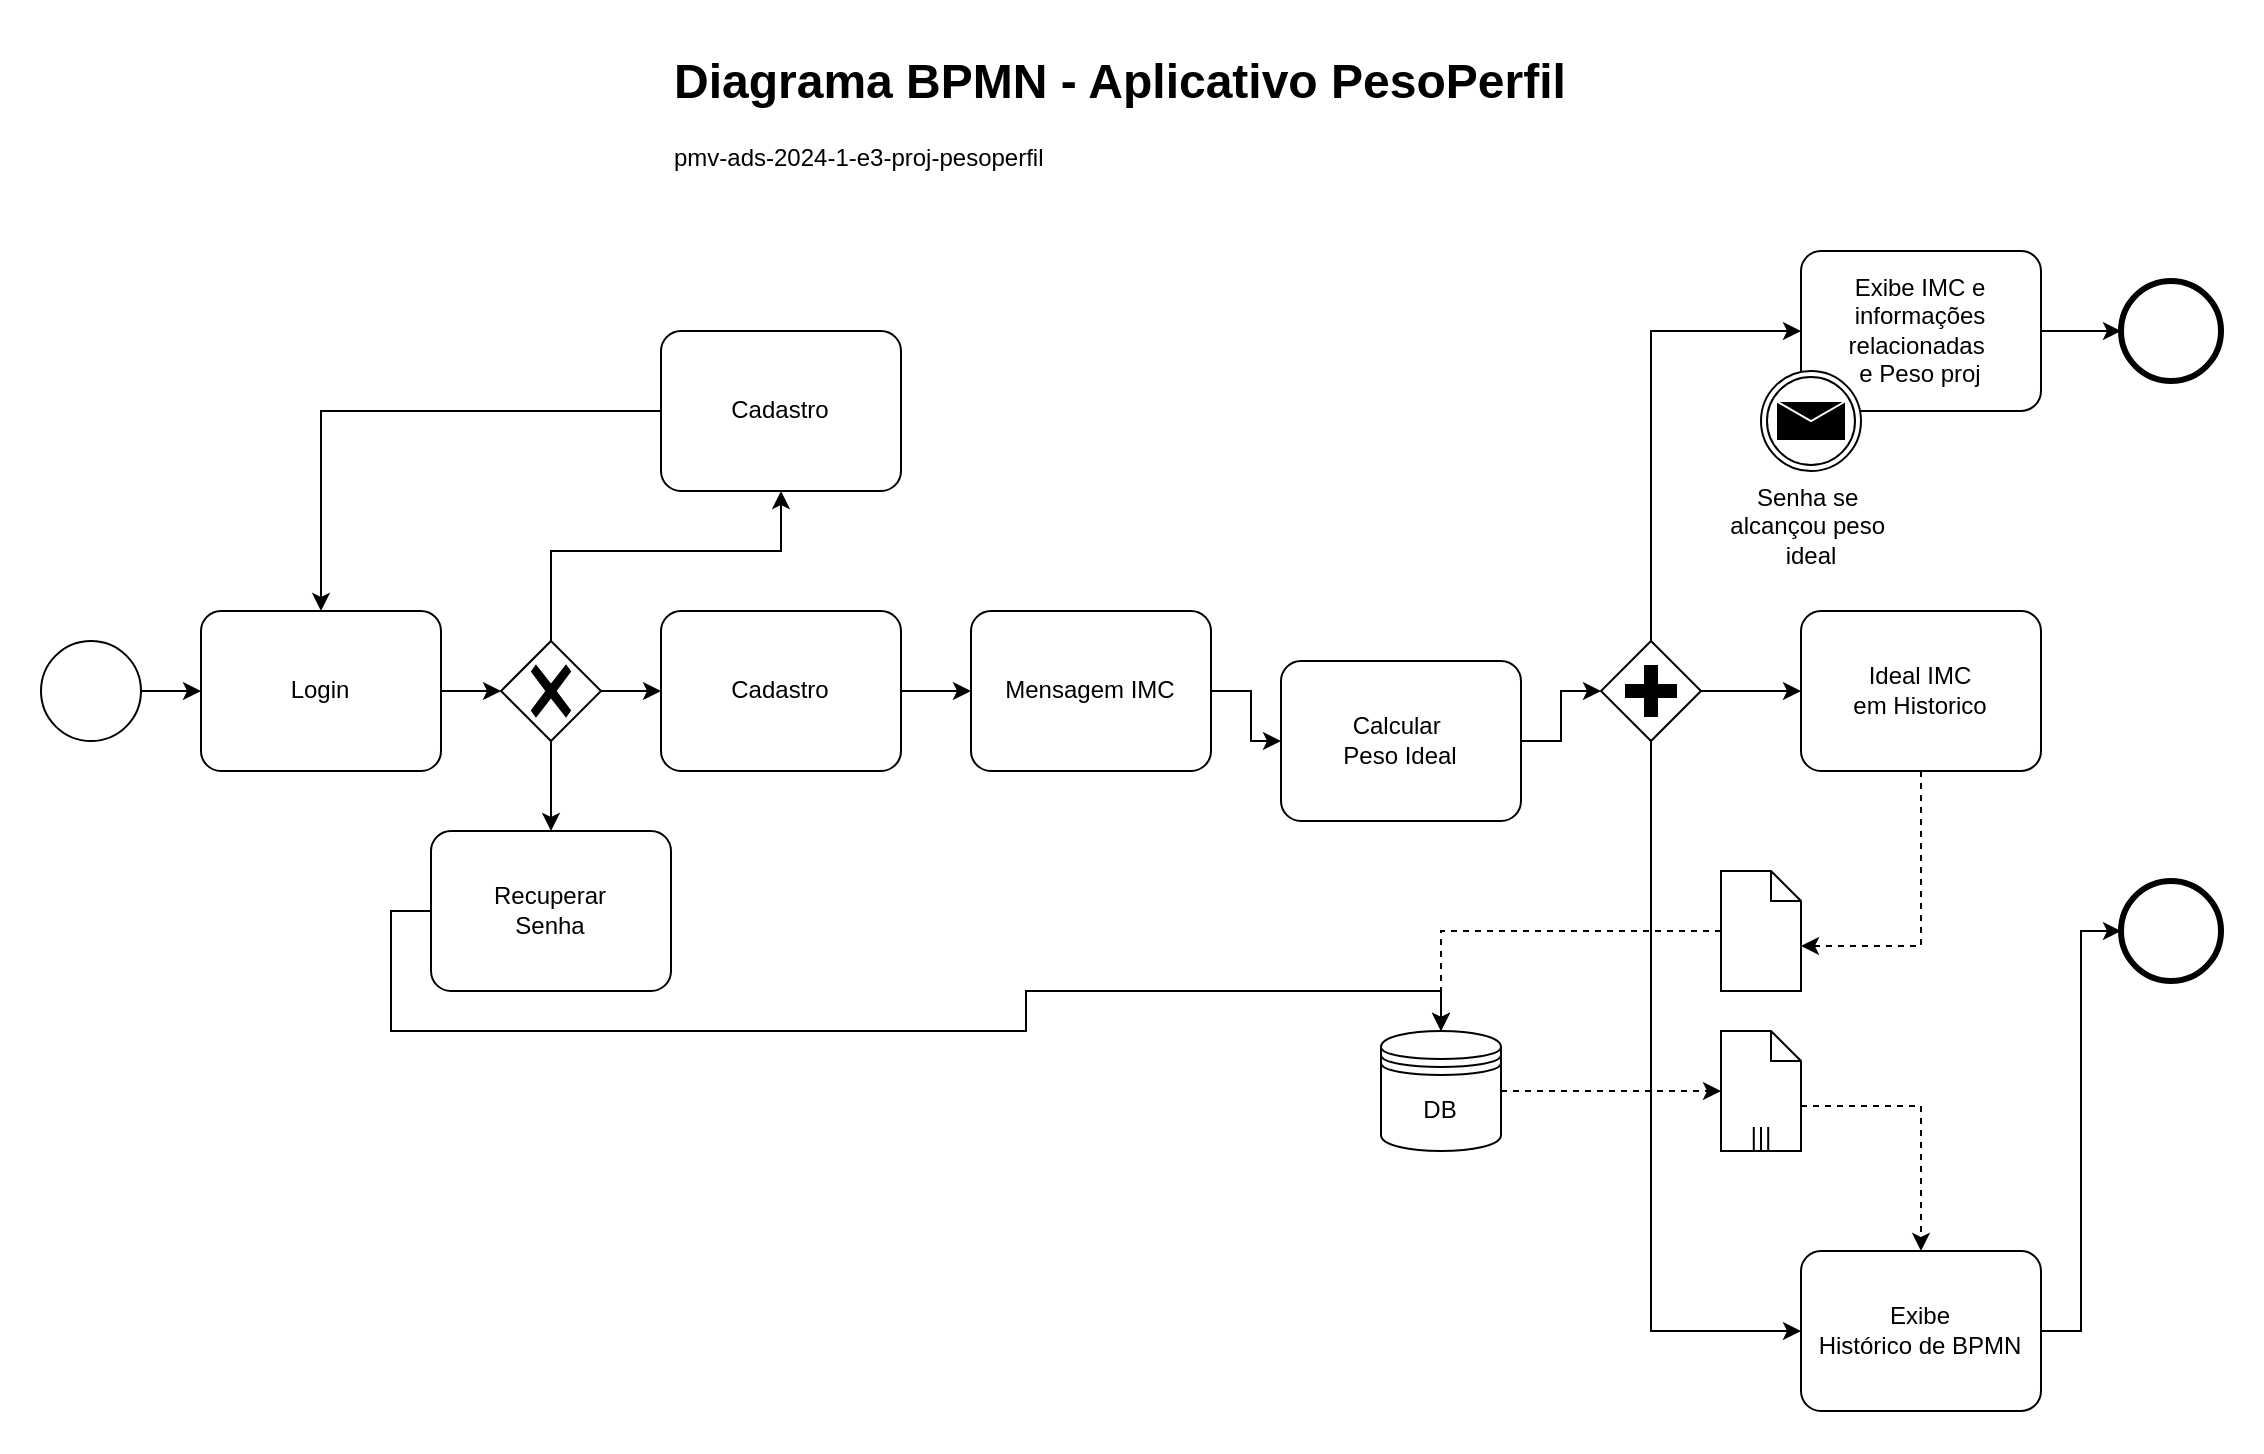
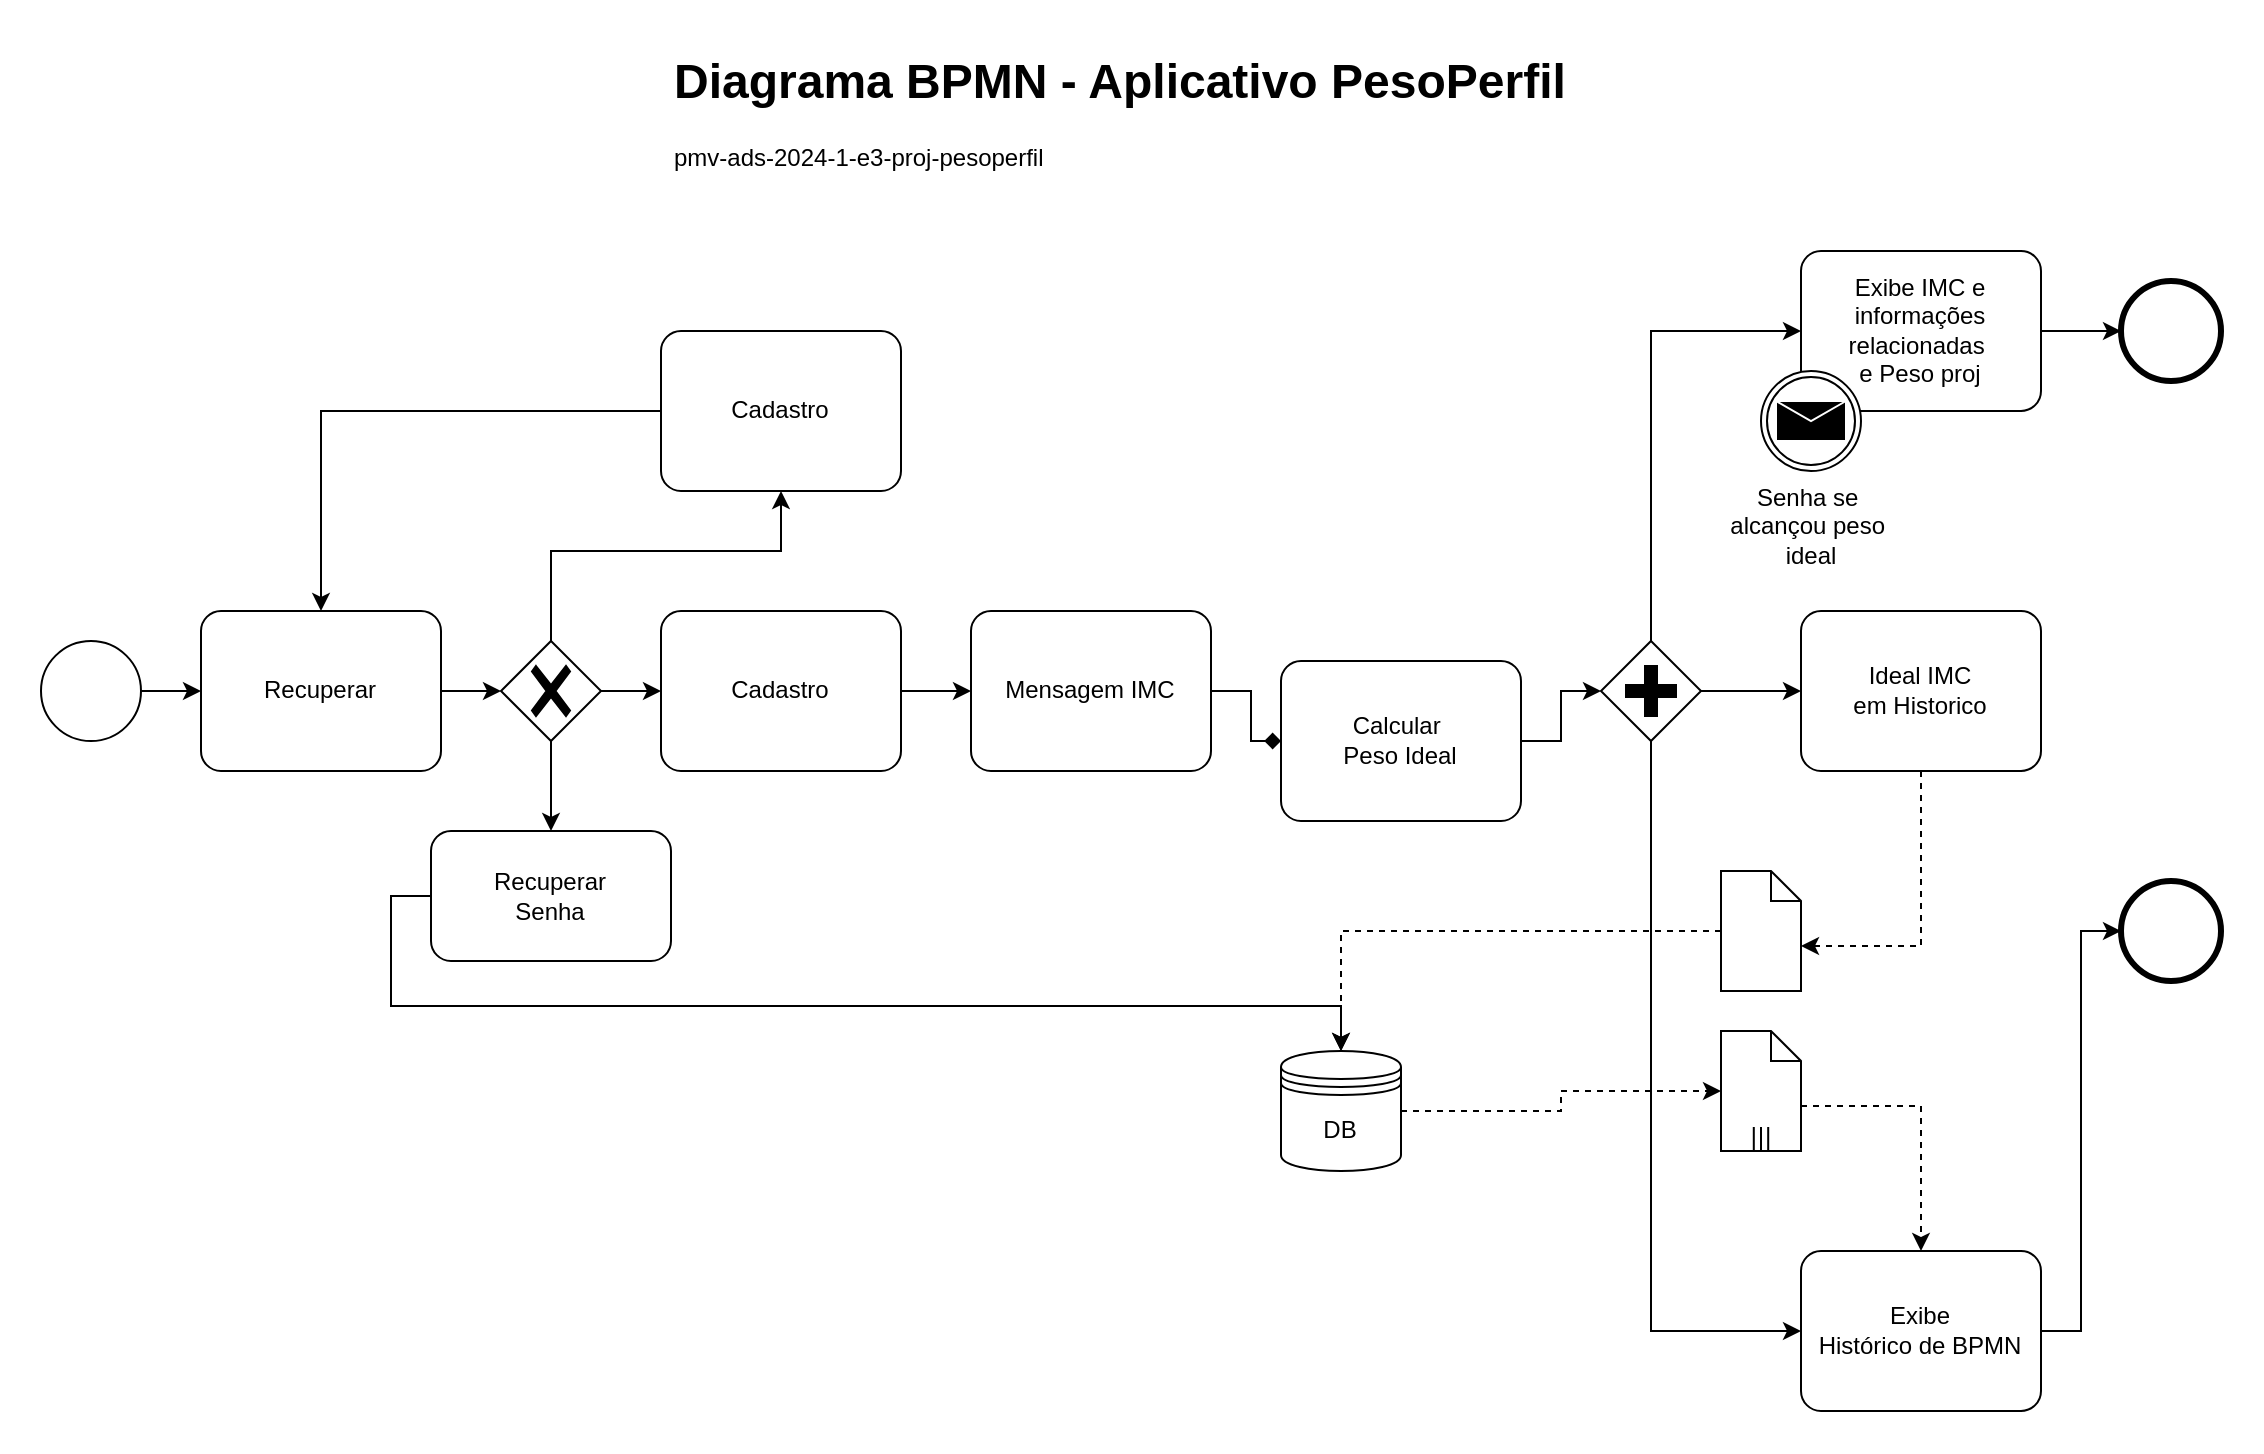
(321, 691) -> (321, 691)
(1266, 741) -> (1265, 741)
(551, 911) -> (551, 896)
(1441, 1091) -> (1341, 1111)
